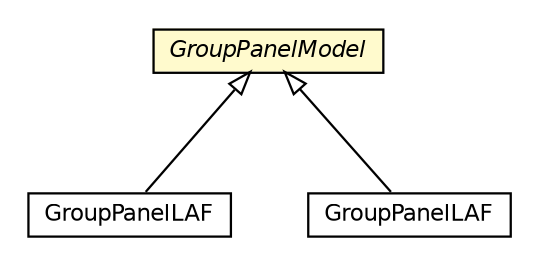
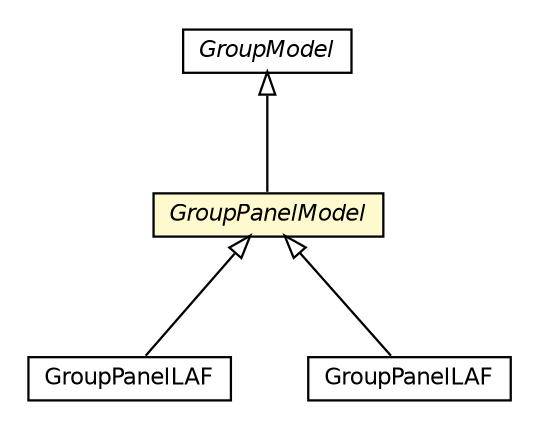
none -> (267, 50)
